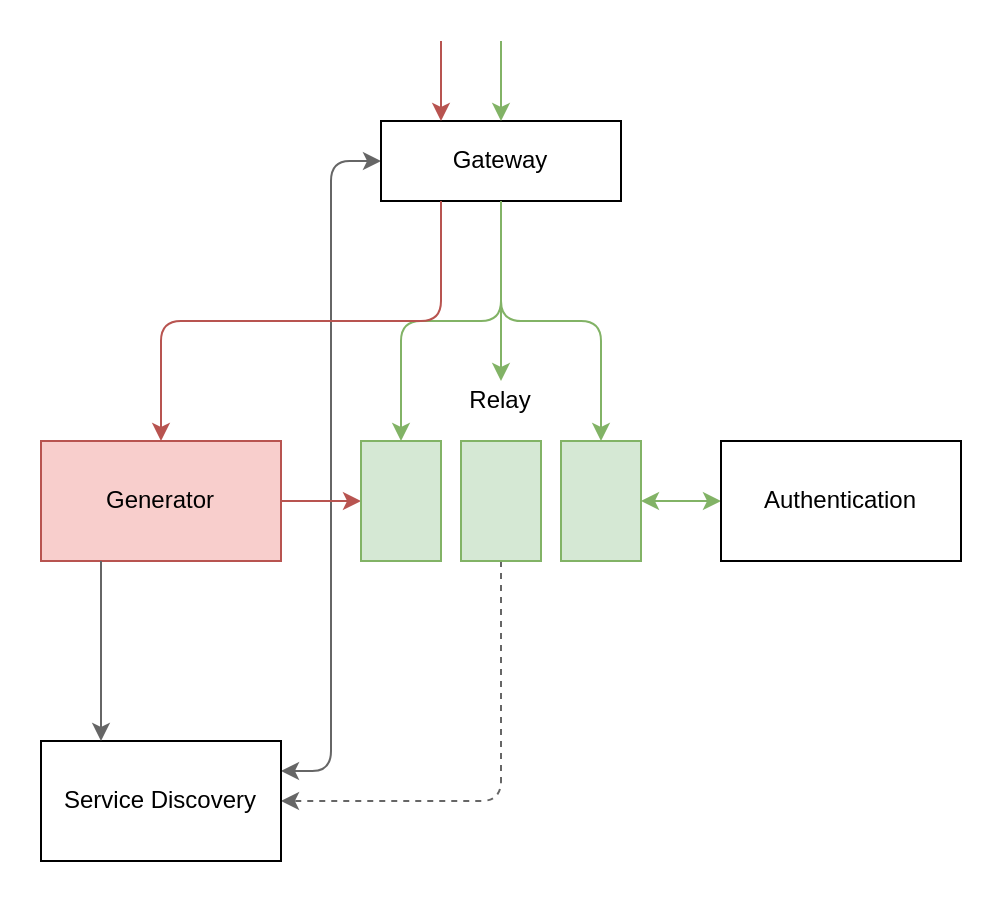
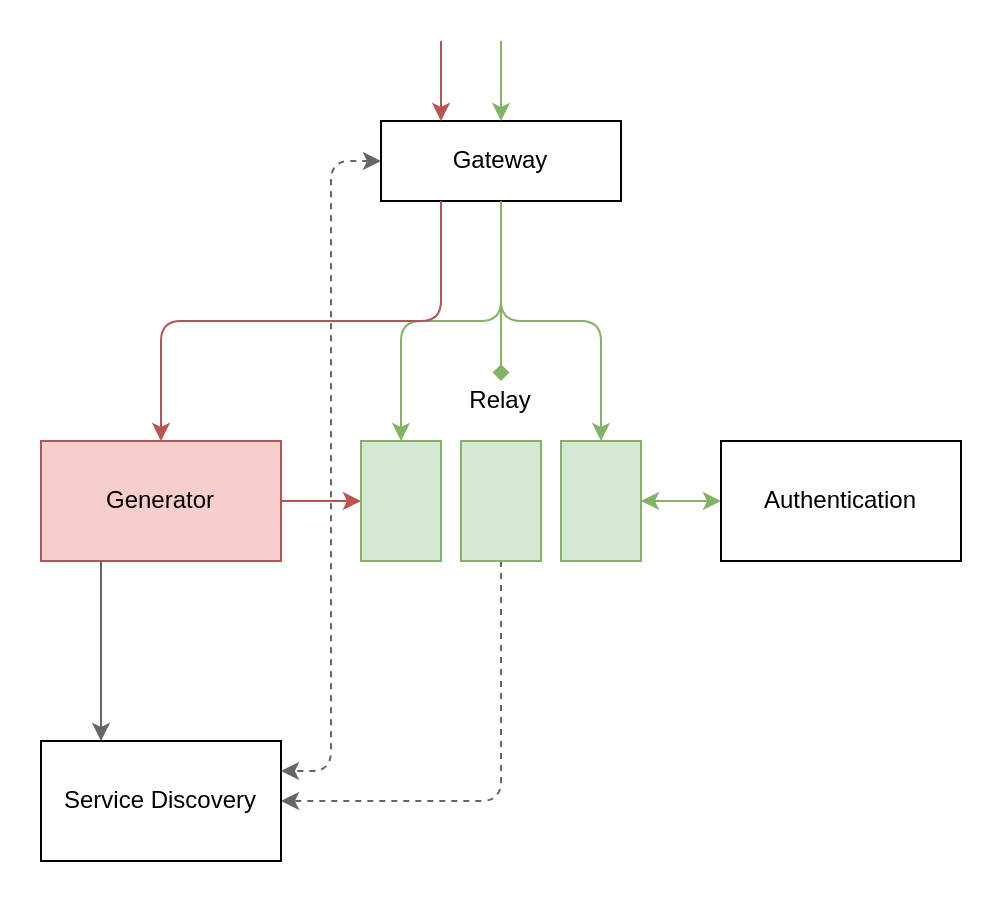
(331, 317) -> (331, 317)
(501, 366) -> (501, 365)
